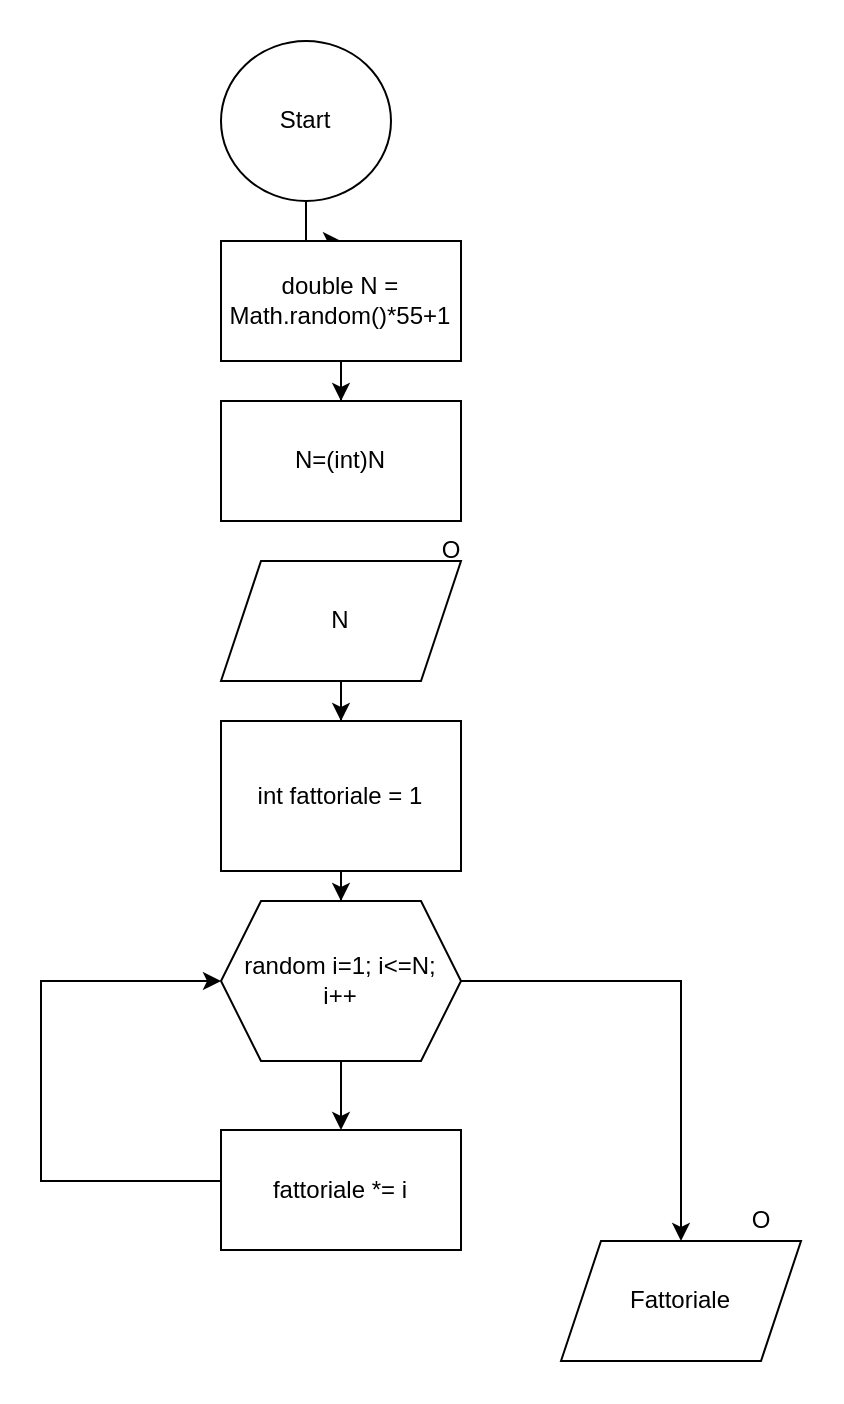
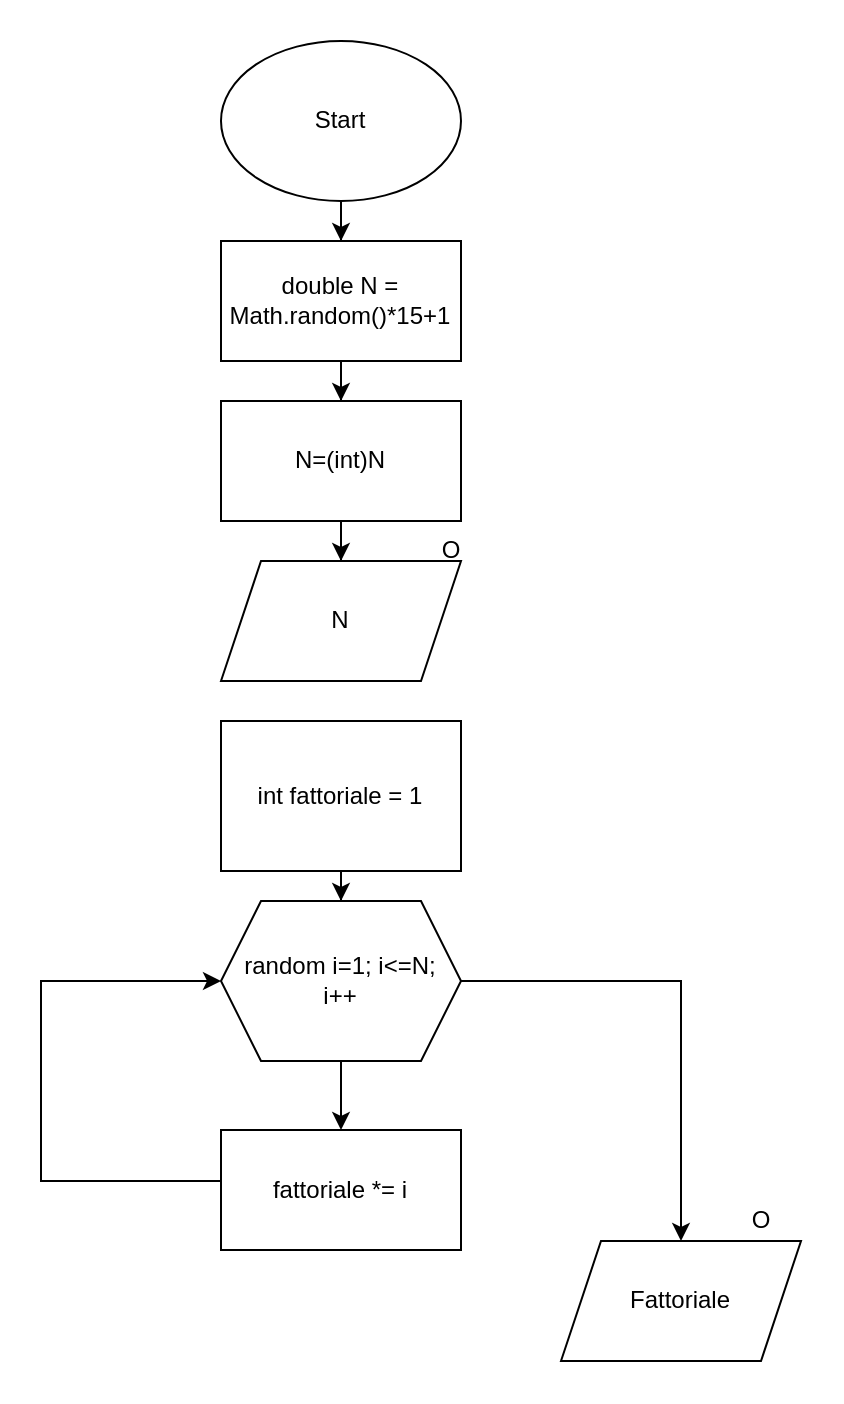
(306, 121) -> (341, 121)
(341, 301) -> (341, 301)
none -> (341, 548)
(341, 708) -> none
